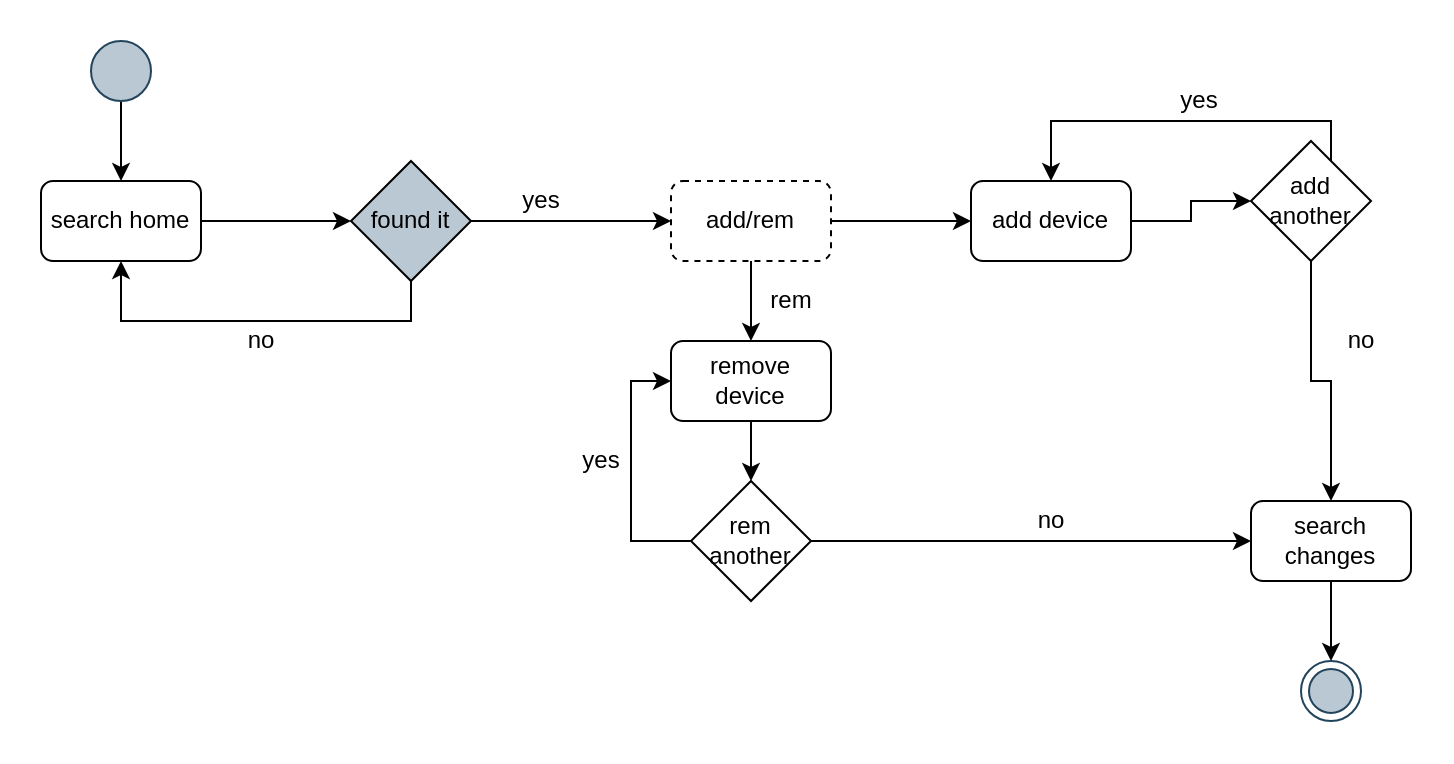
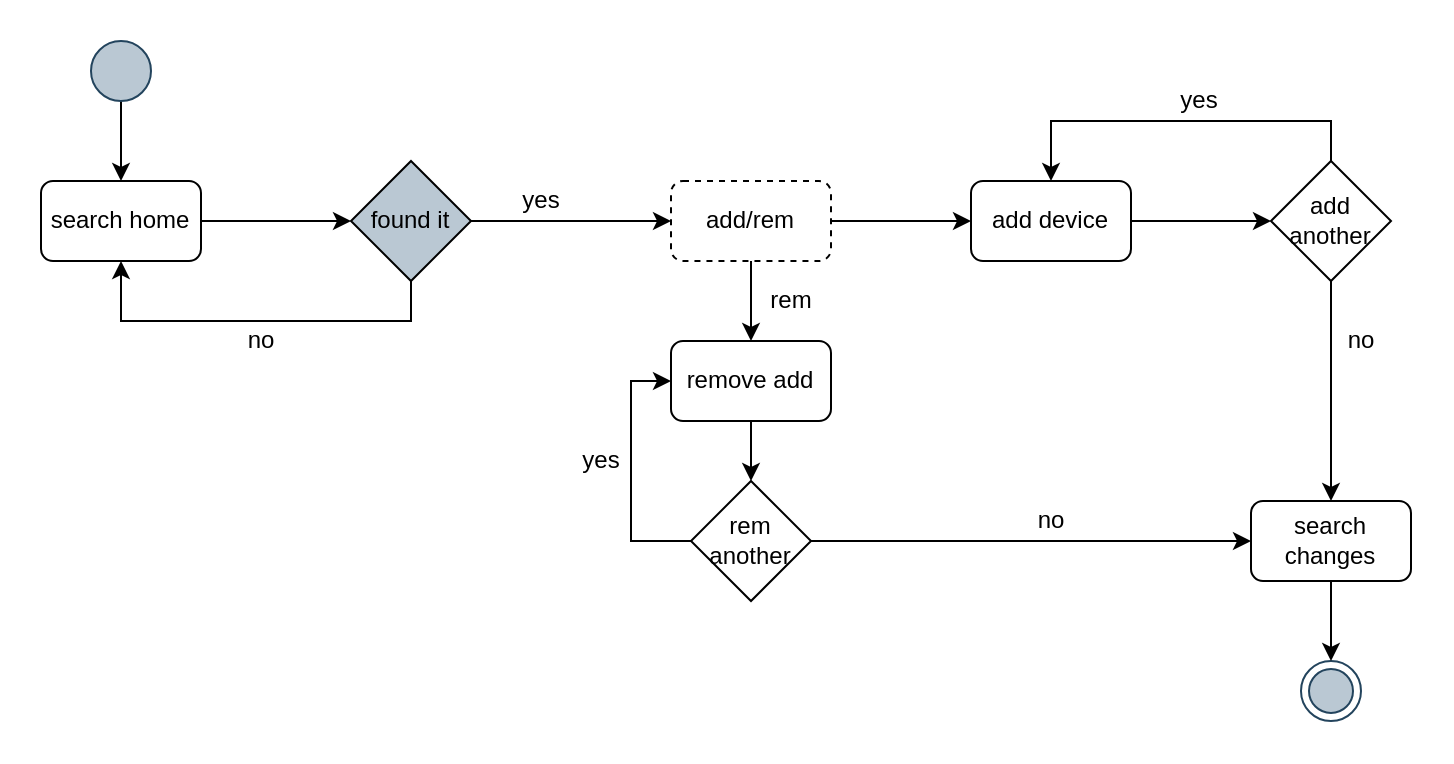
(1311, 201) -> (1331, 221)
(751, 381) -> (751, 381)
